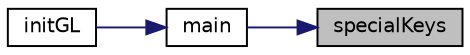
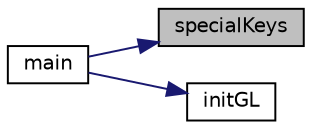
(121, 27) -> (128, 81)
